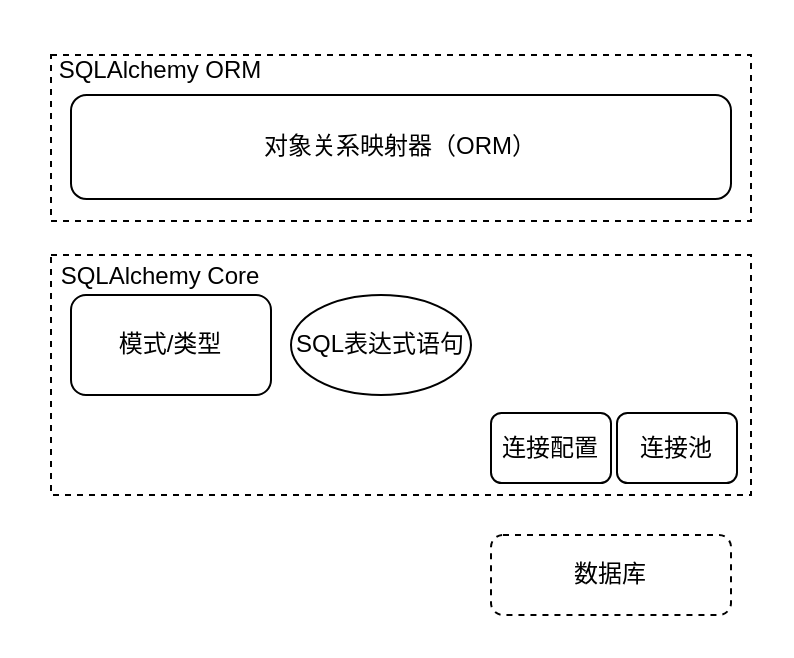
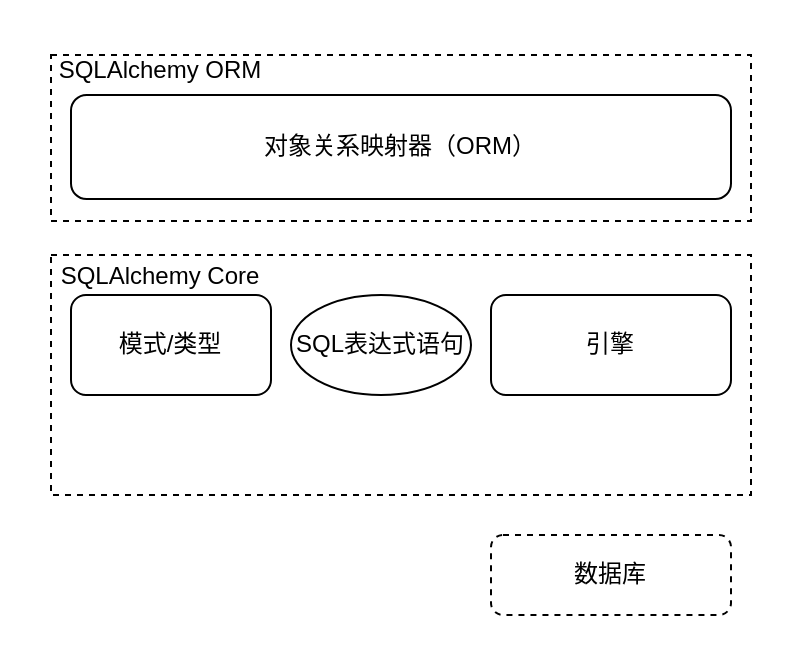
none -> (611, 345)
(551, 448) -> none
(677, 448) -> none
